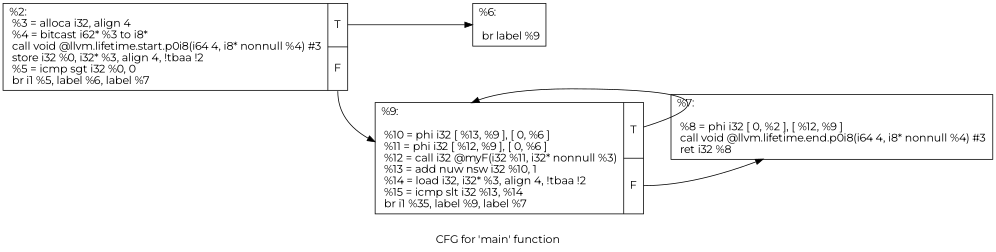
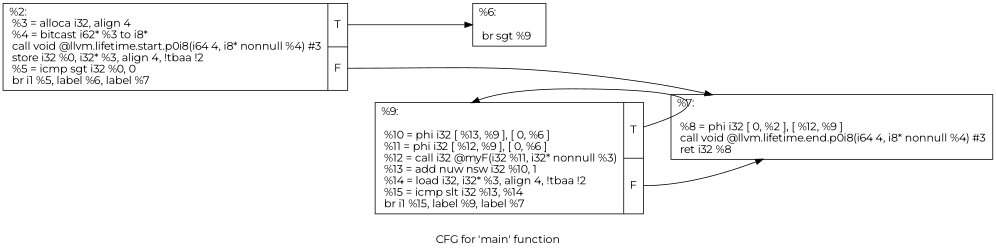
(509, 36) -> (505, 36)
(346, 119) -> (527, 69)
(454, 204) -> (453, 204)
